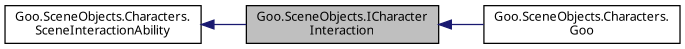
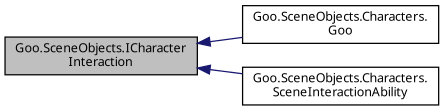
(230, 25) -> (226, 72)
